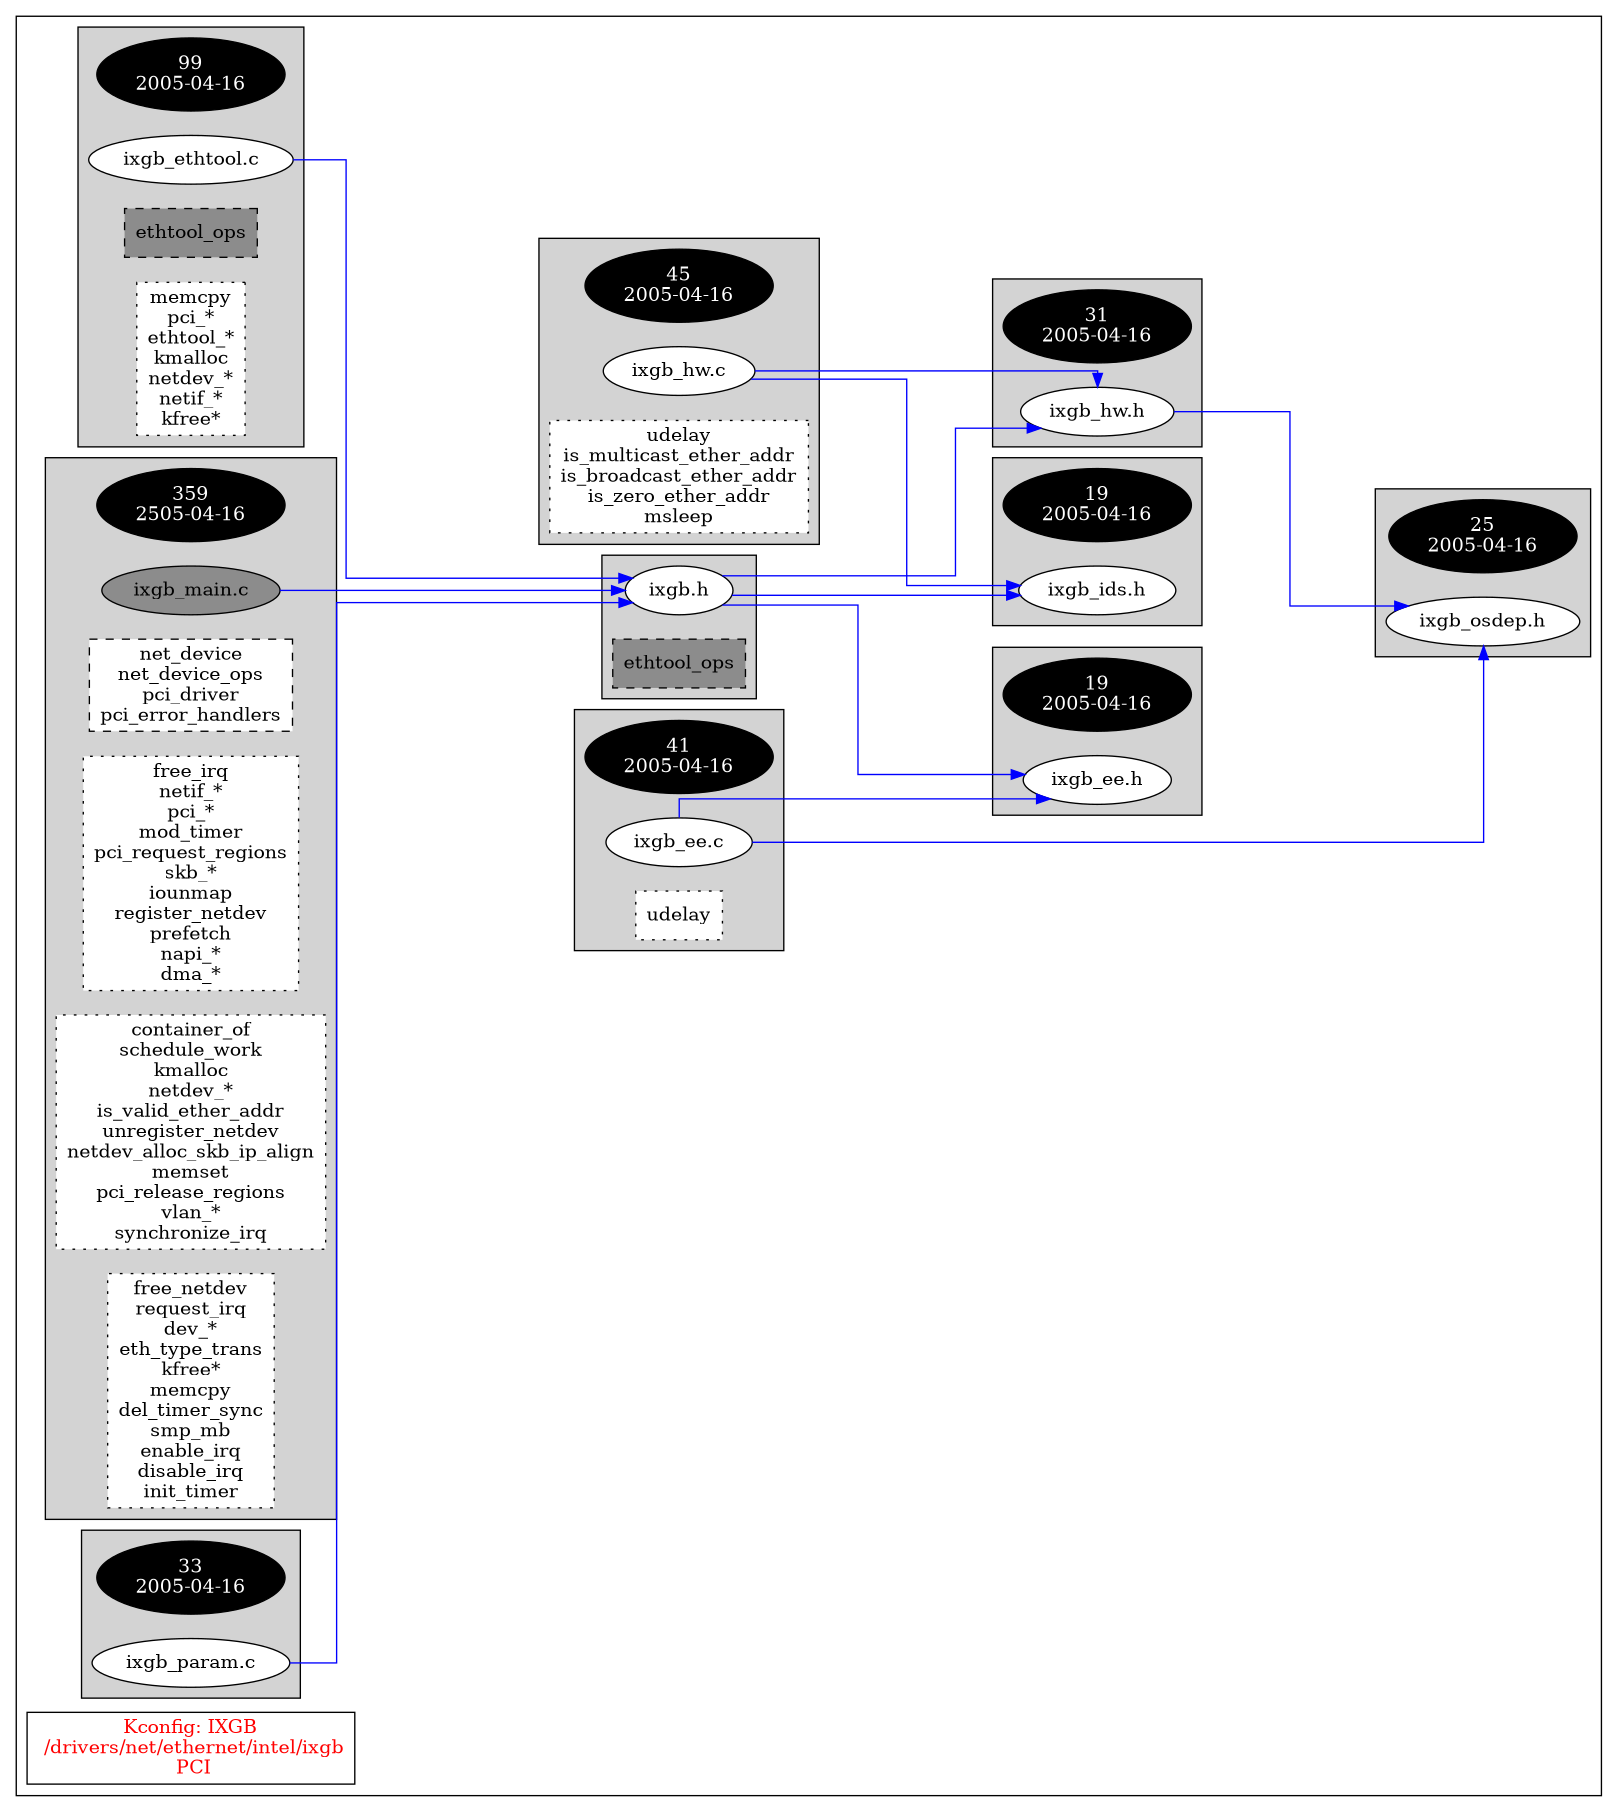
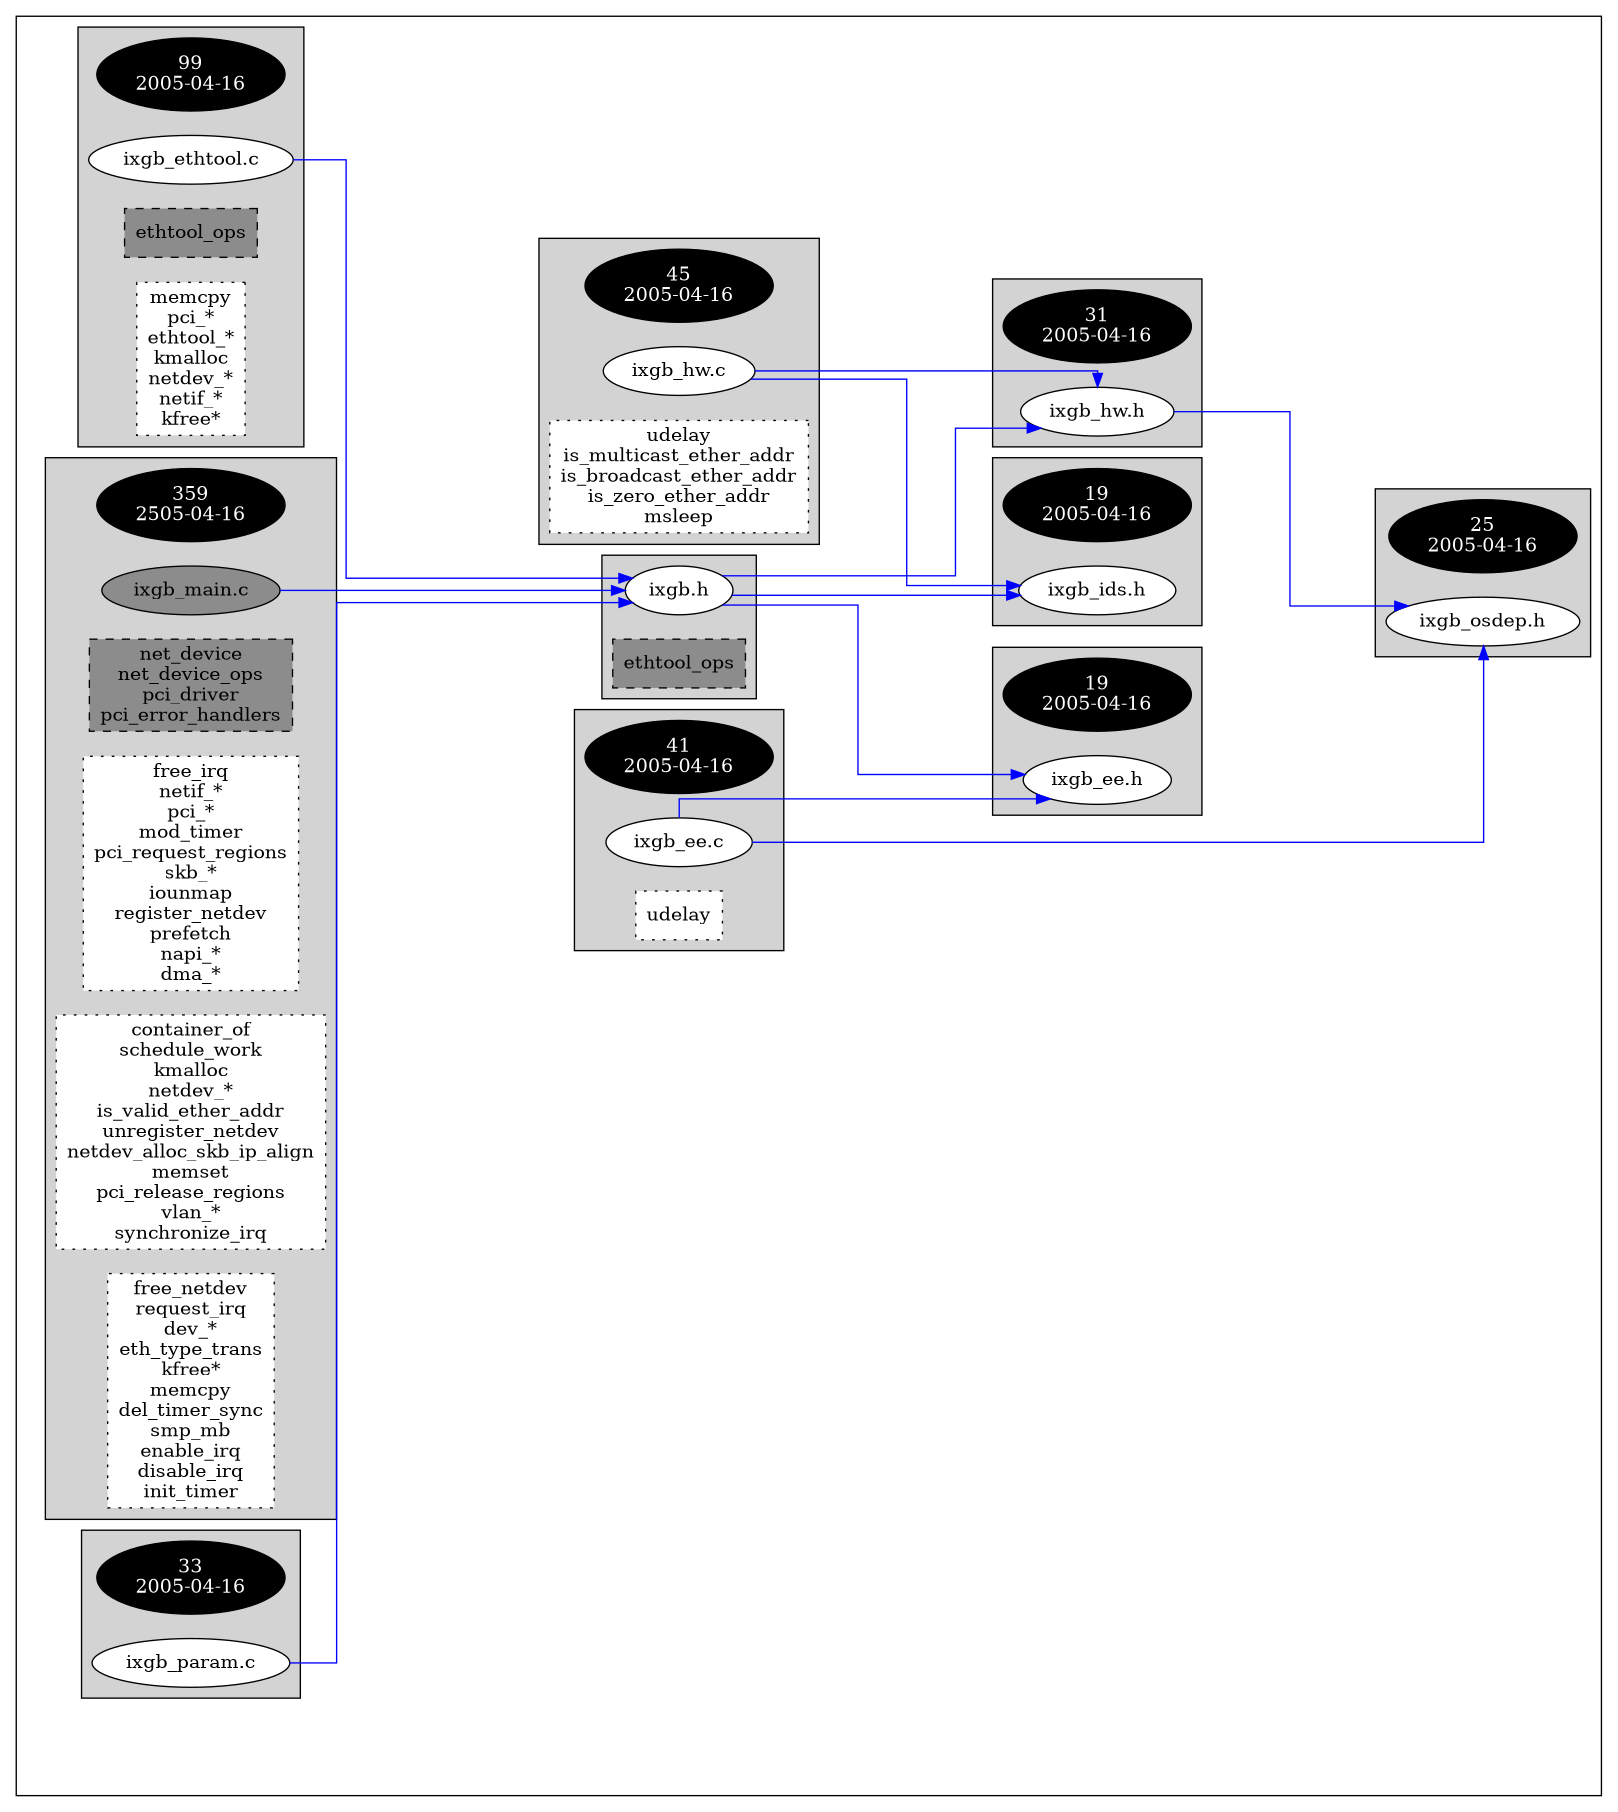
(191, 685) -> (191, 685)
(191, 1748) -> none
